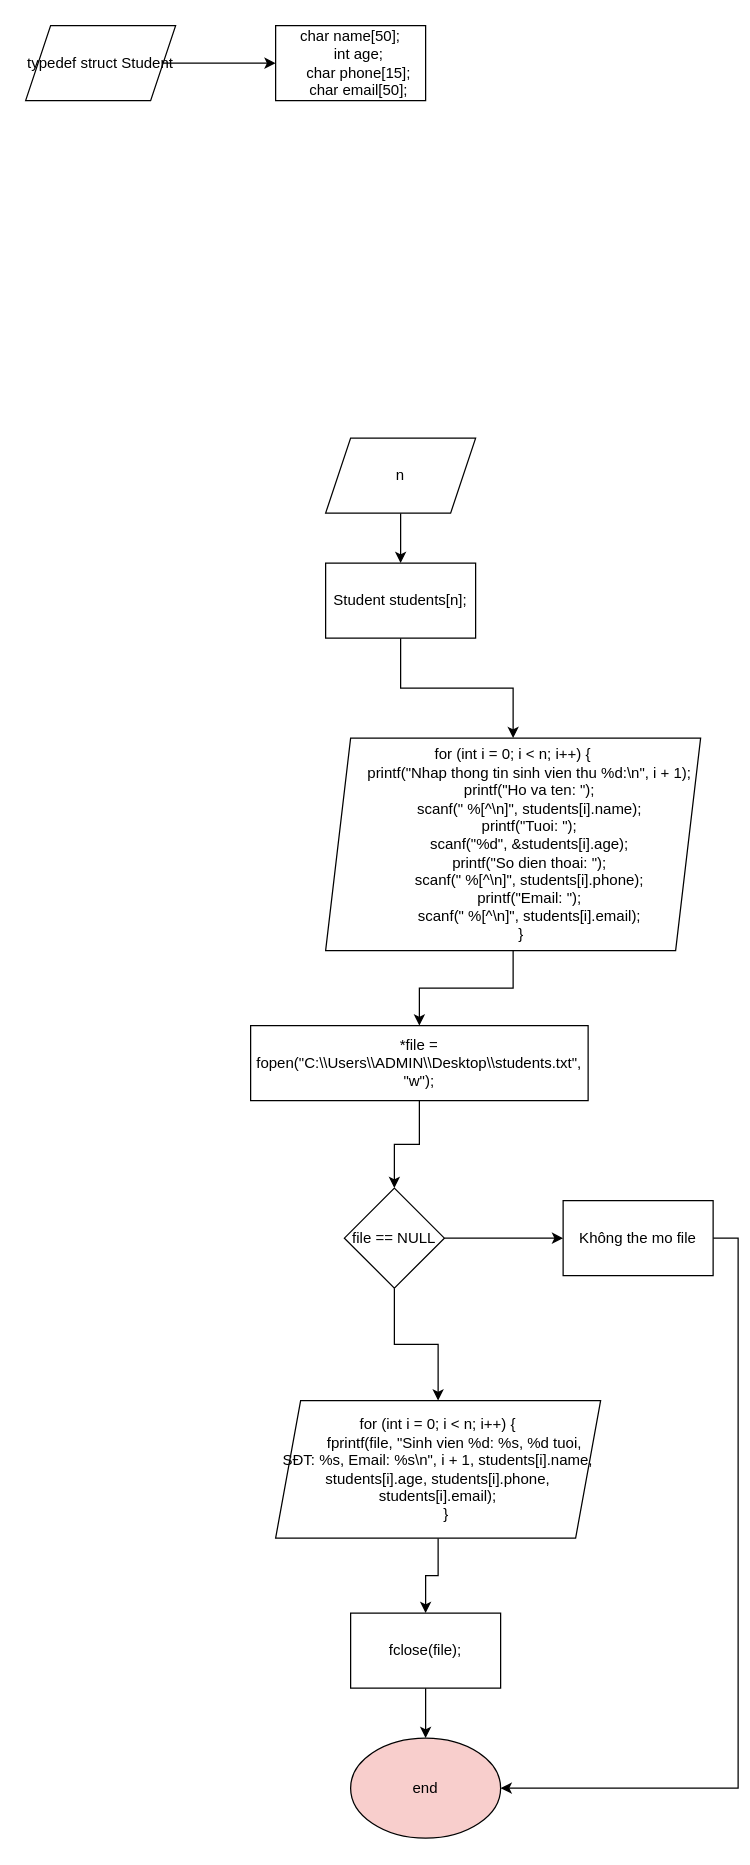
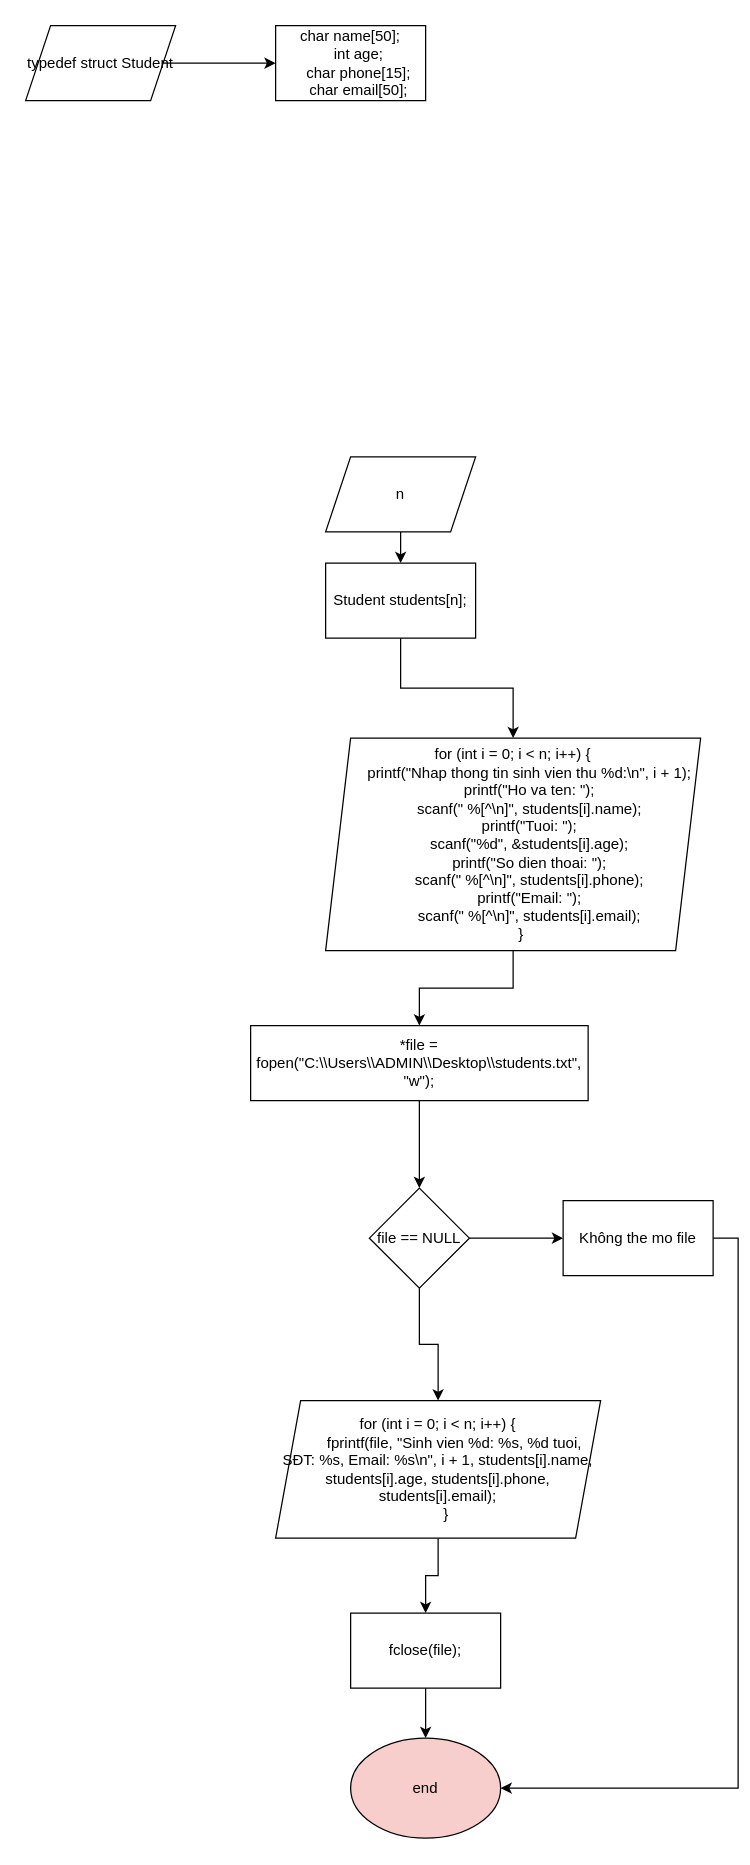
(401, 476) -> (401, 494)
(394, 1238) -> (419, 1238)
